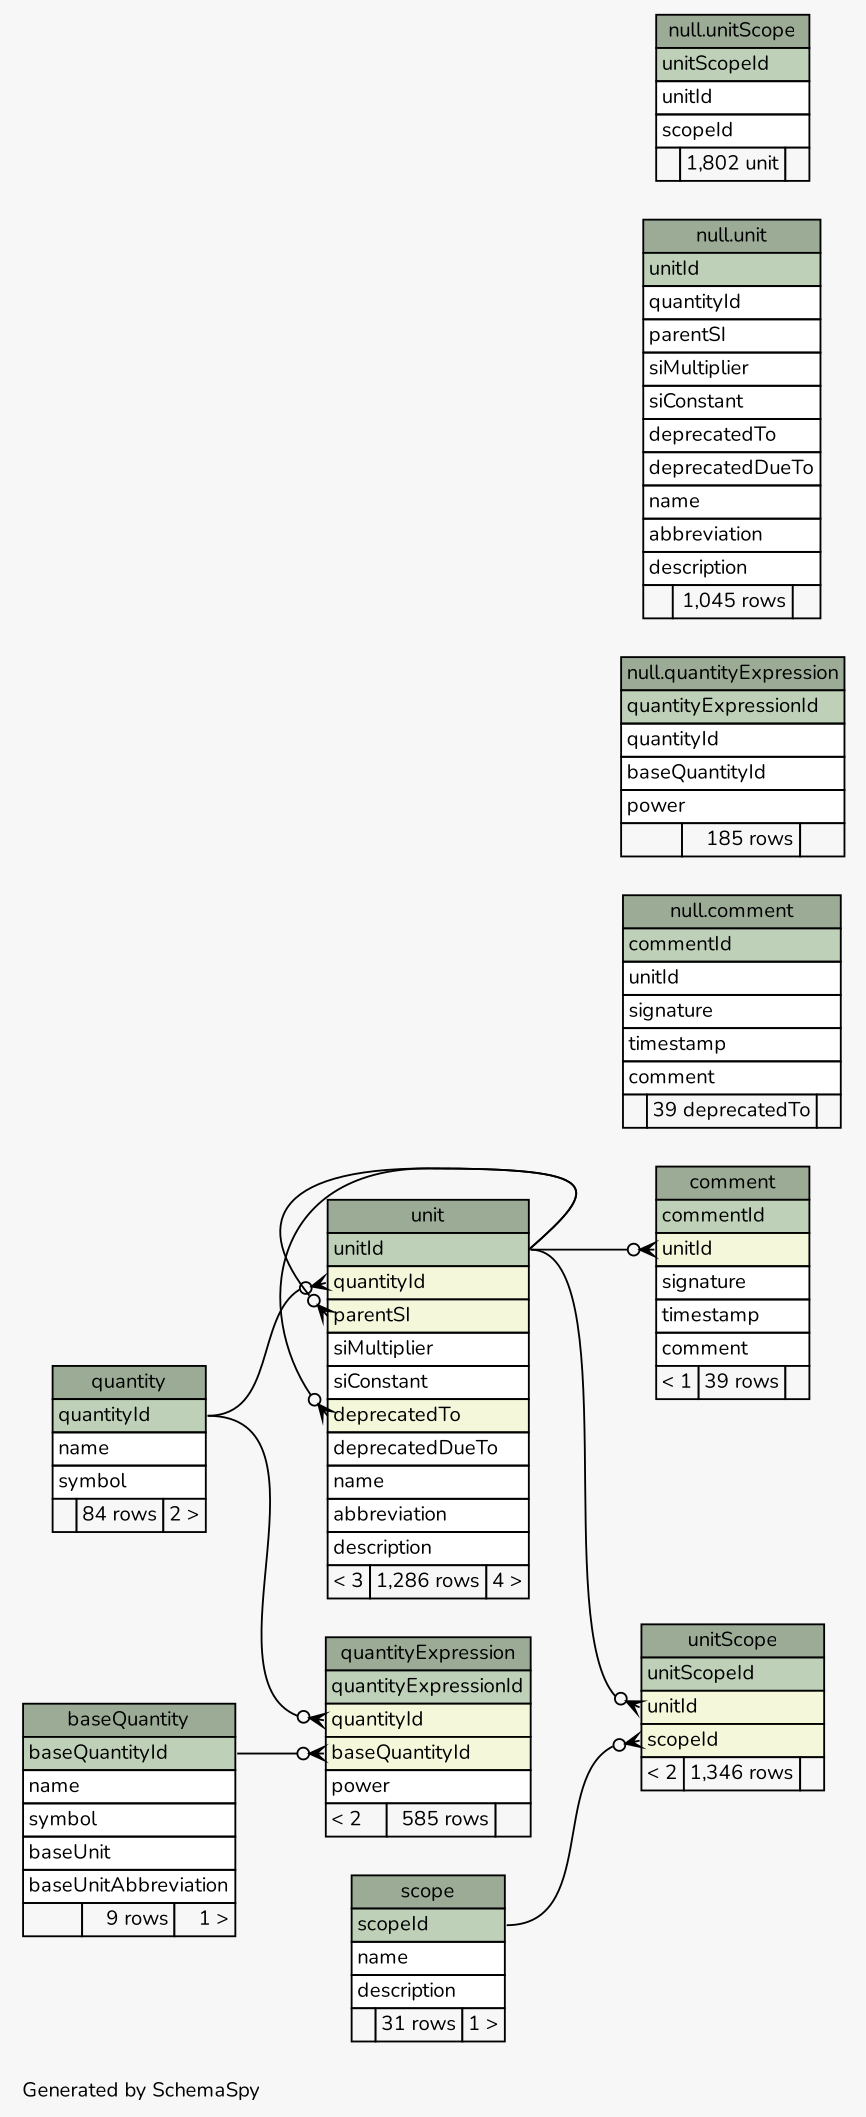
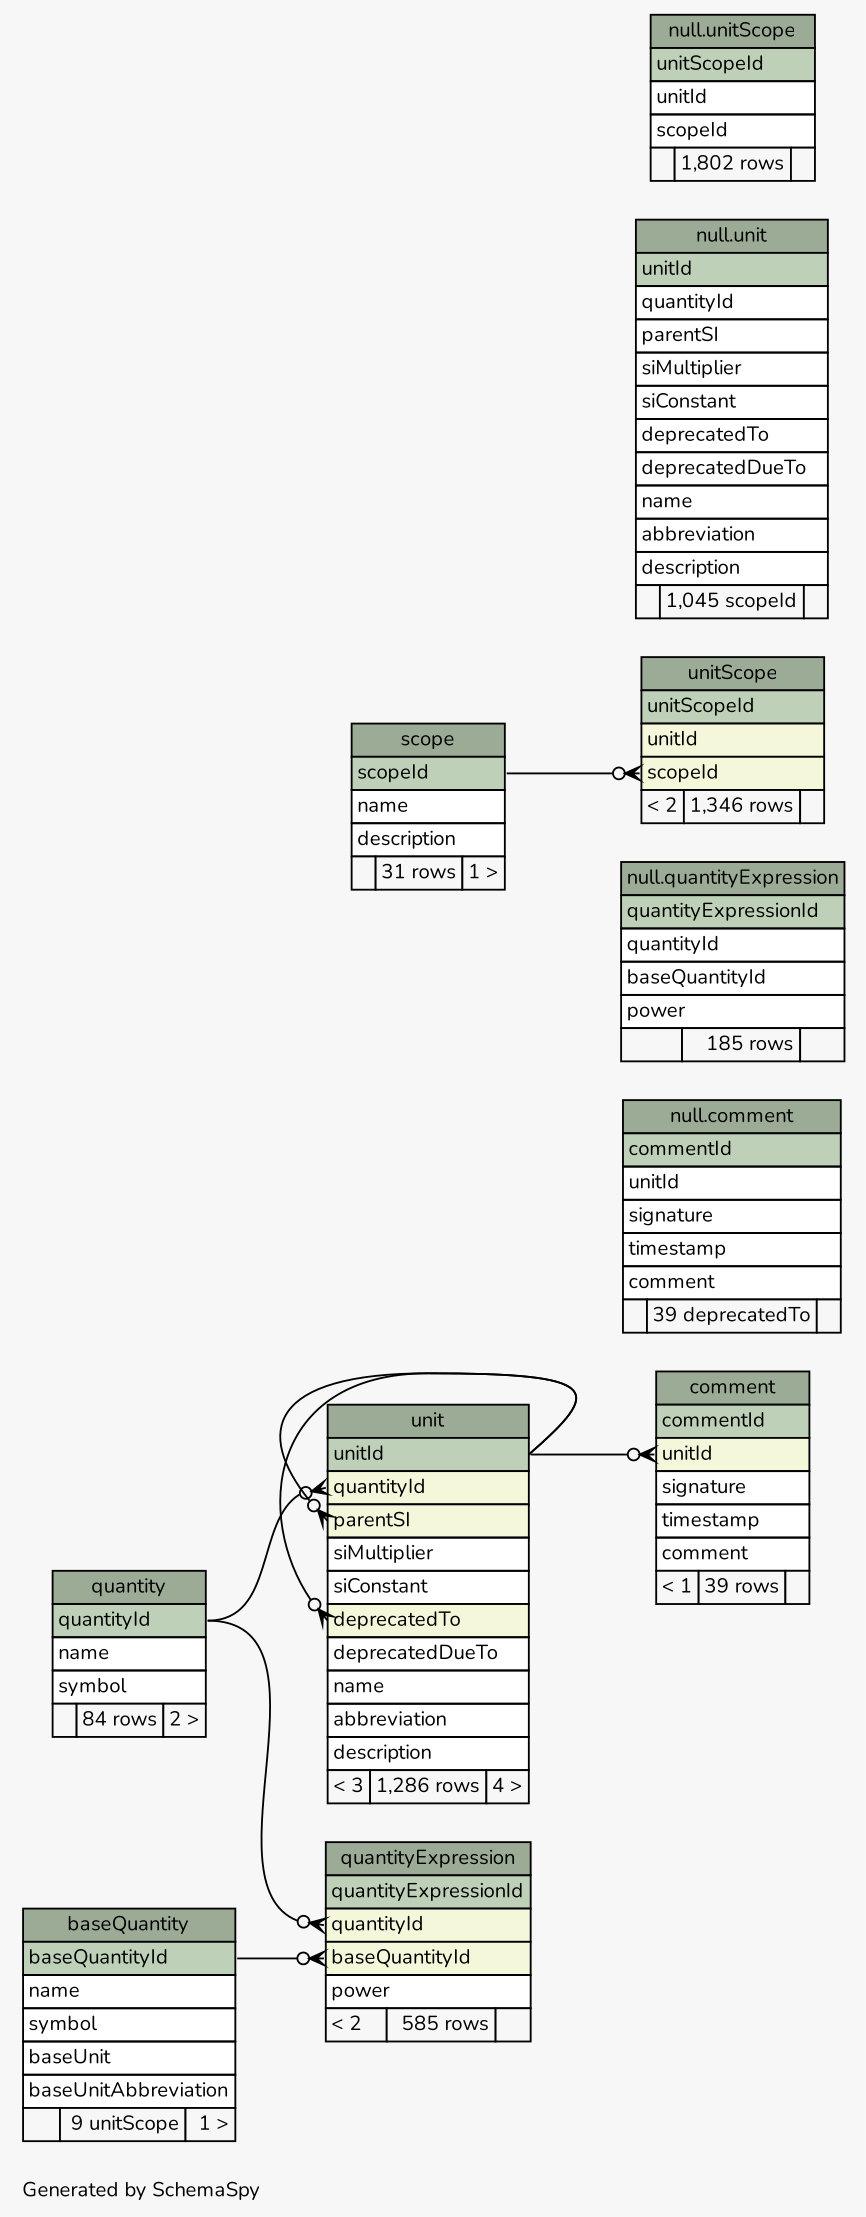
(733, 163) -> (733, 163)
(735, 601) -> (732, 601)
(585, 1465) -> none
(138, 1919) -> (126, 2124)
